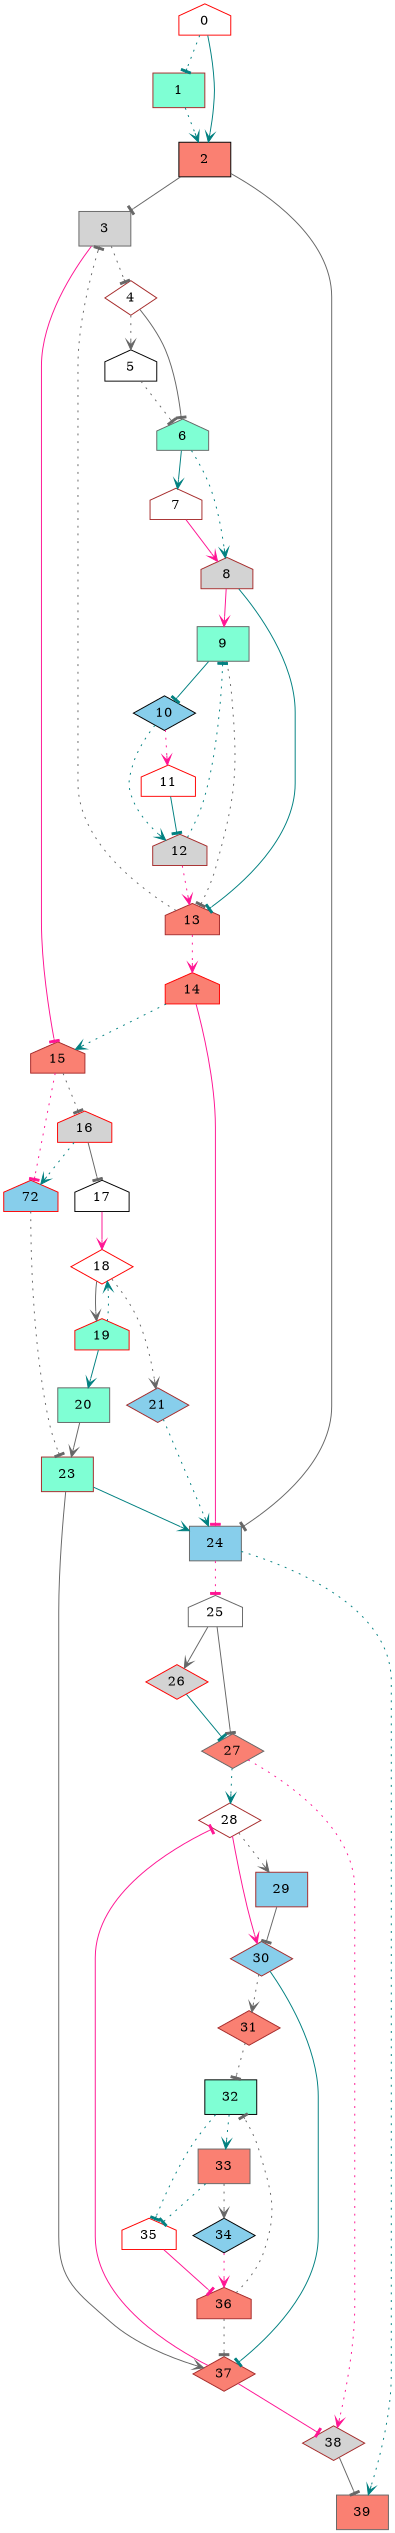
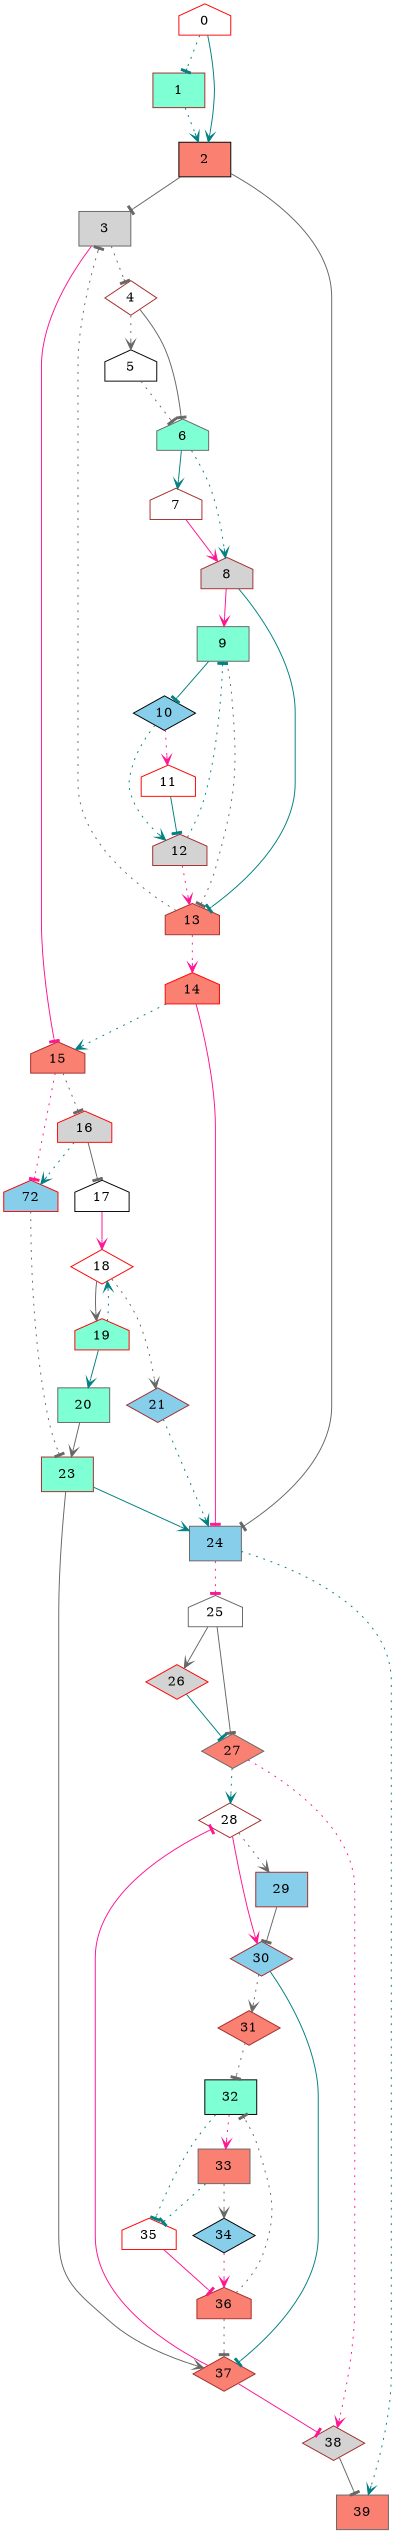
(228, 2127) -> (228, 2127)
